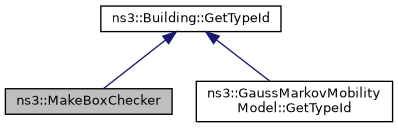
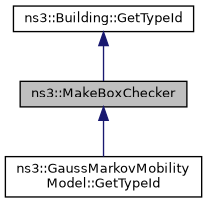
(243, 61) -> (104, 139)
